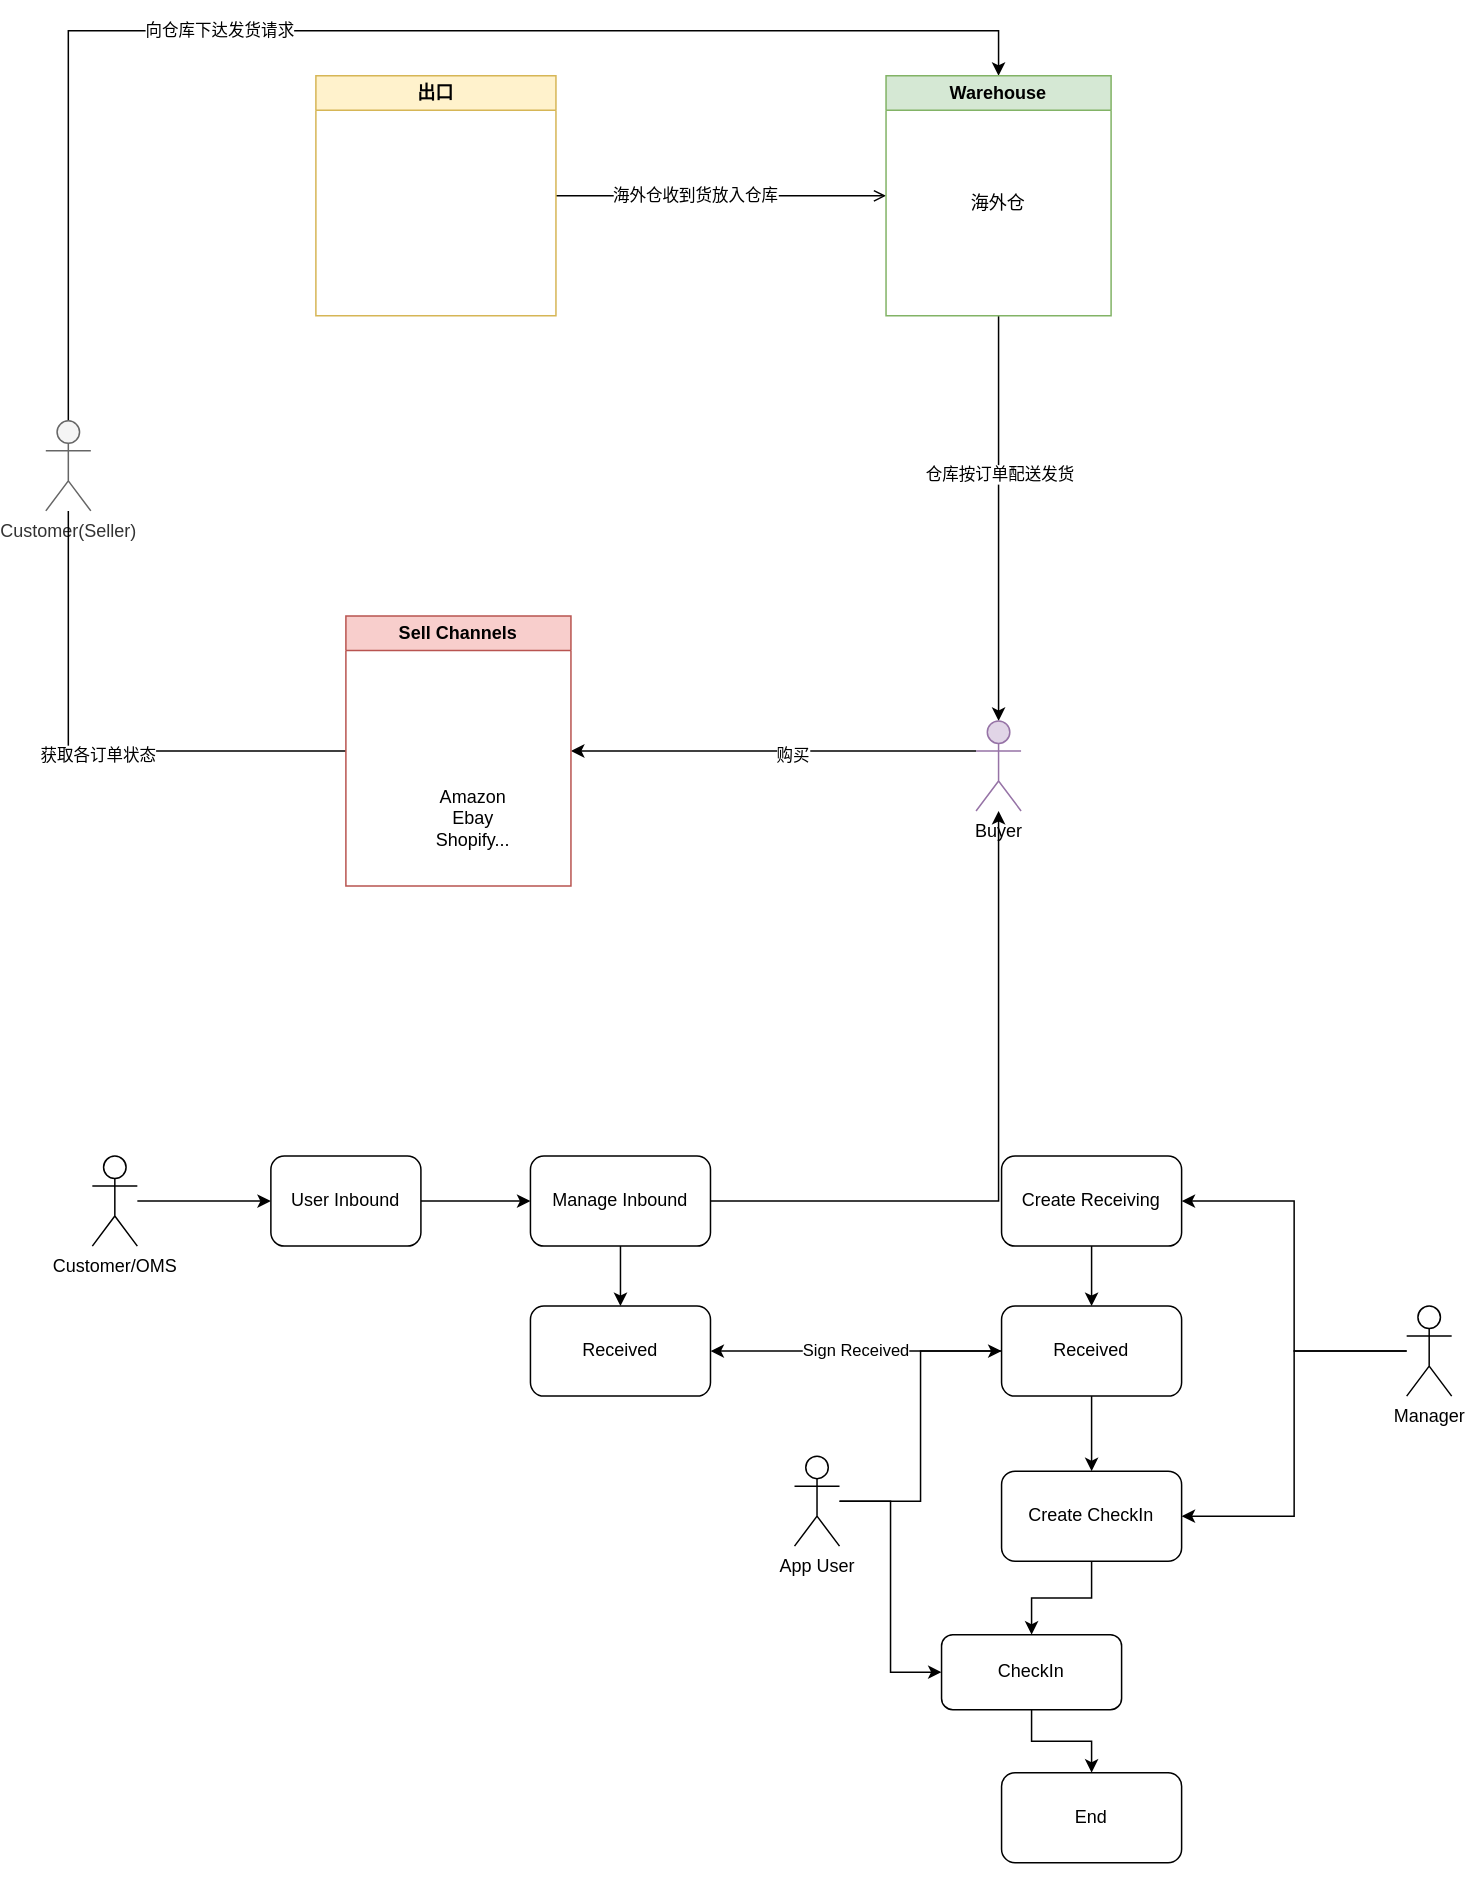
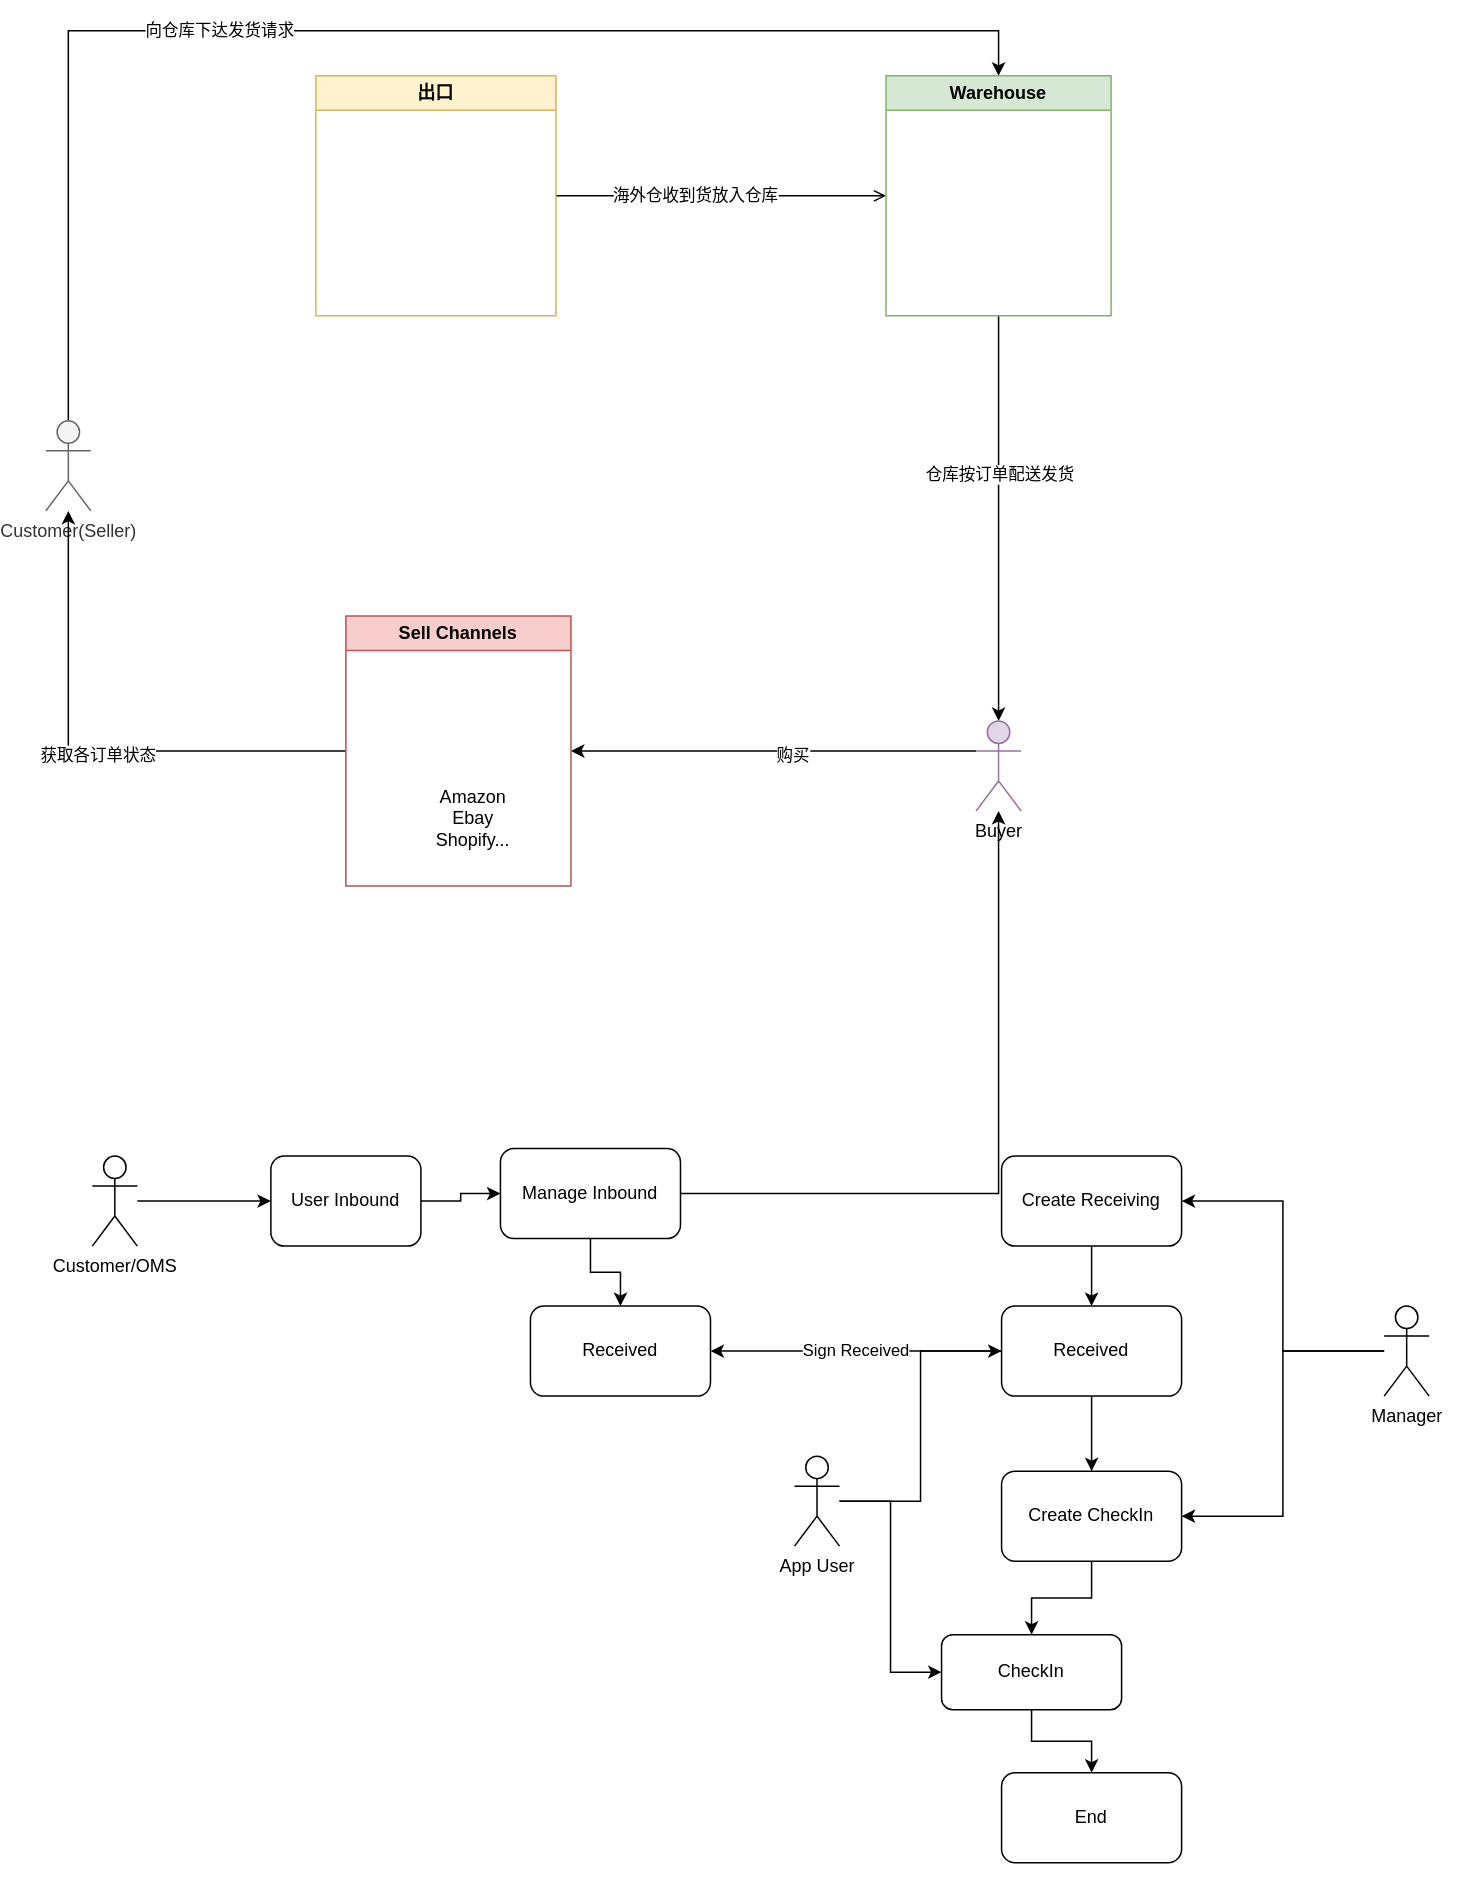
(998, 203) -> none
(68, 517) -> (68, 522)
(620, 1201) -> (590, 1193)
(1429, 1351) -> (1406, 1351)
